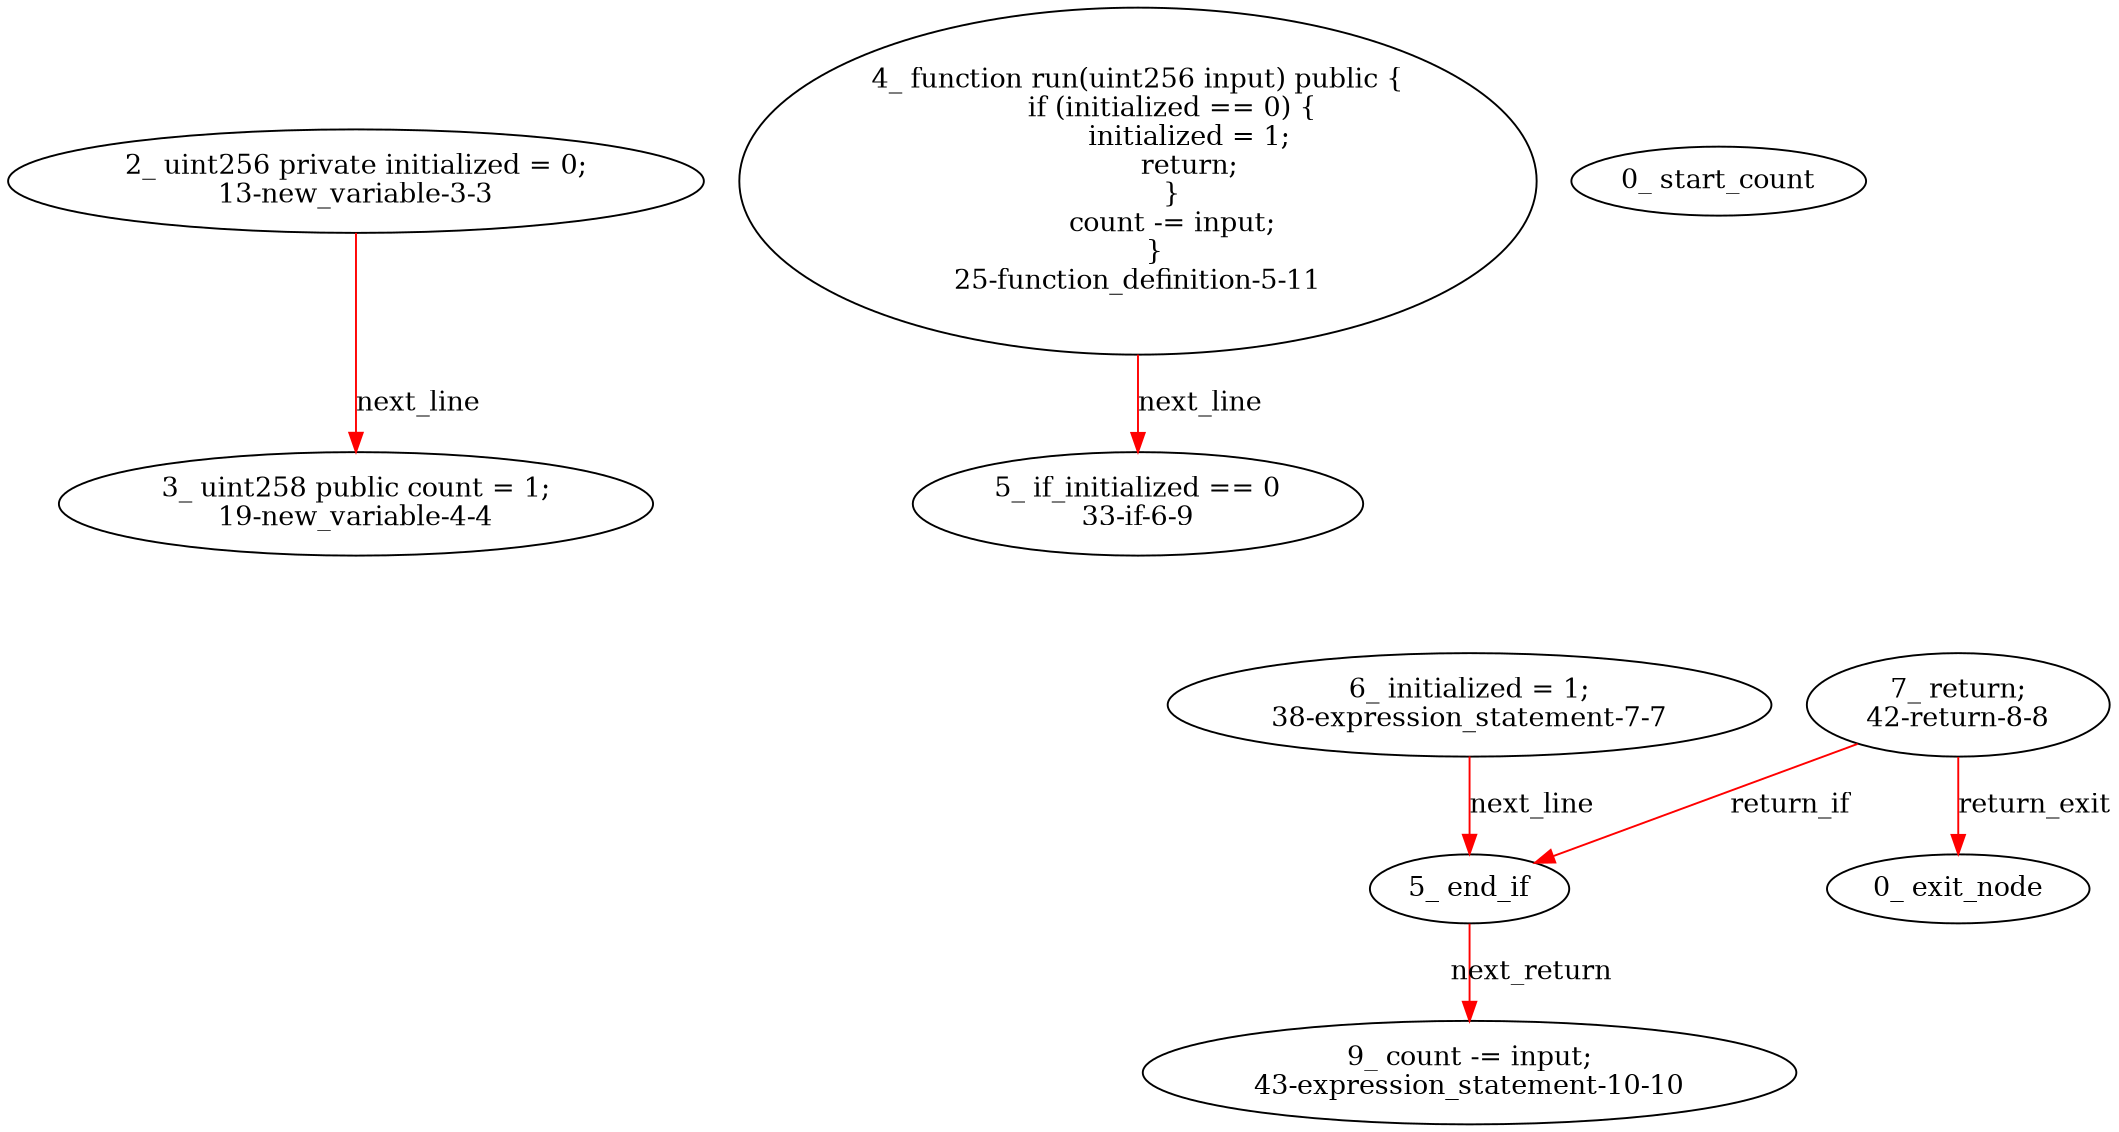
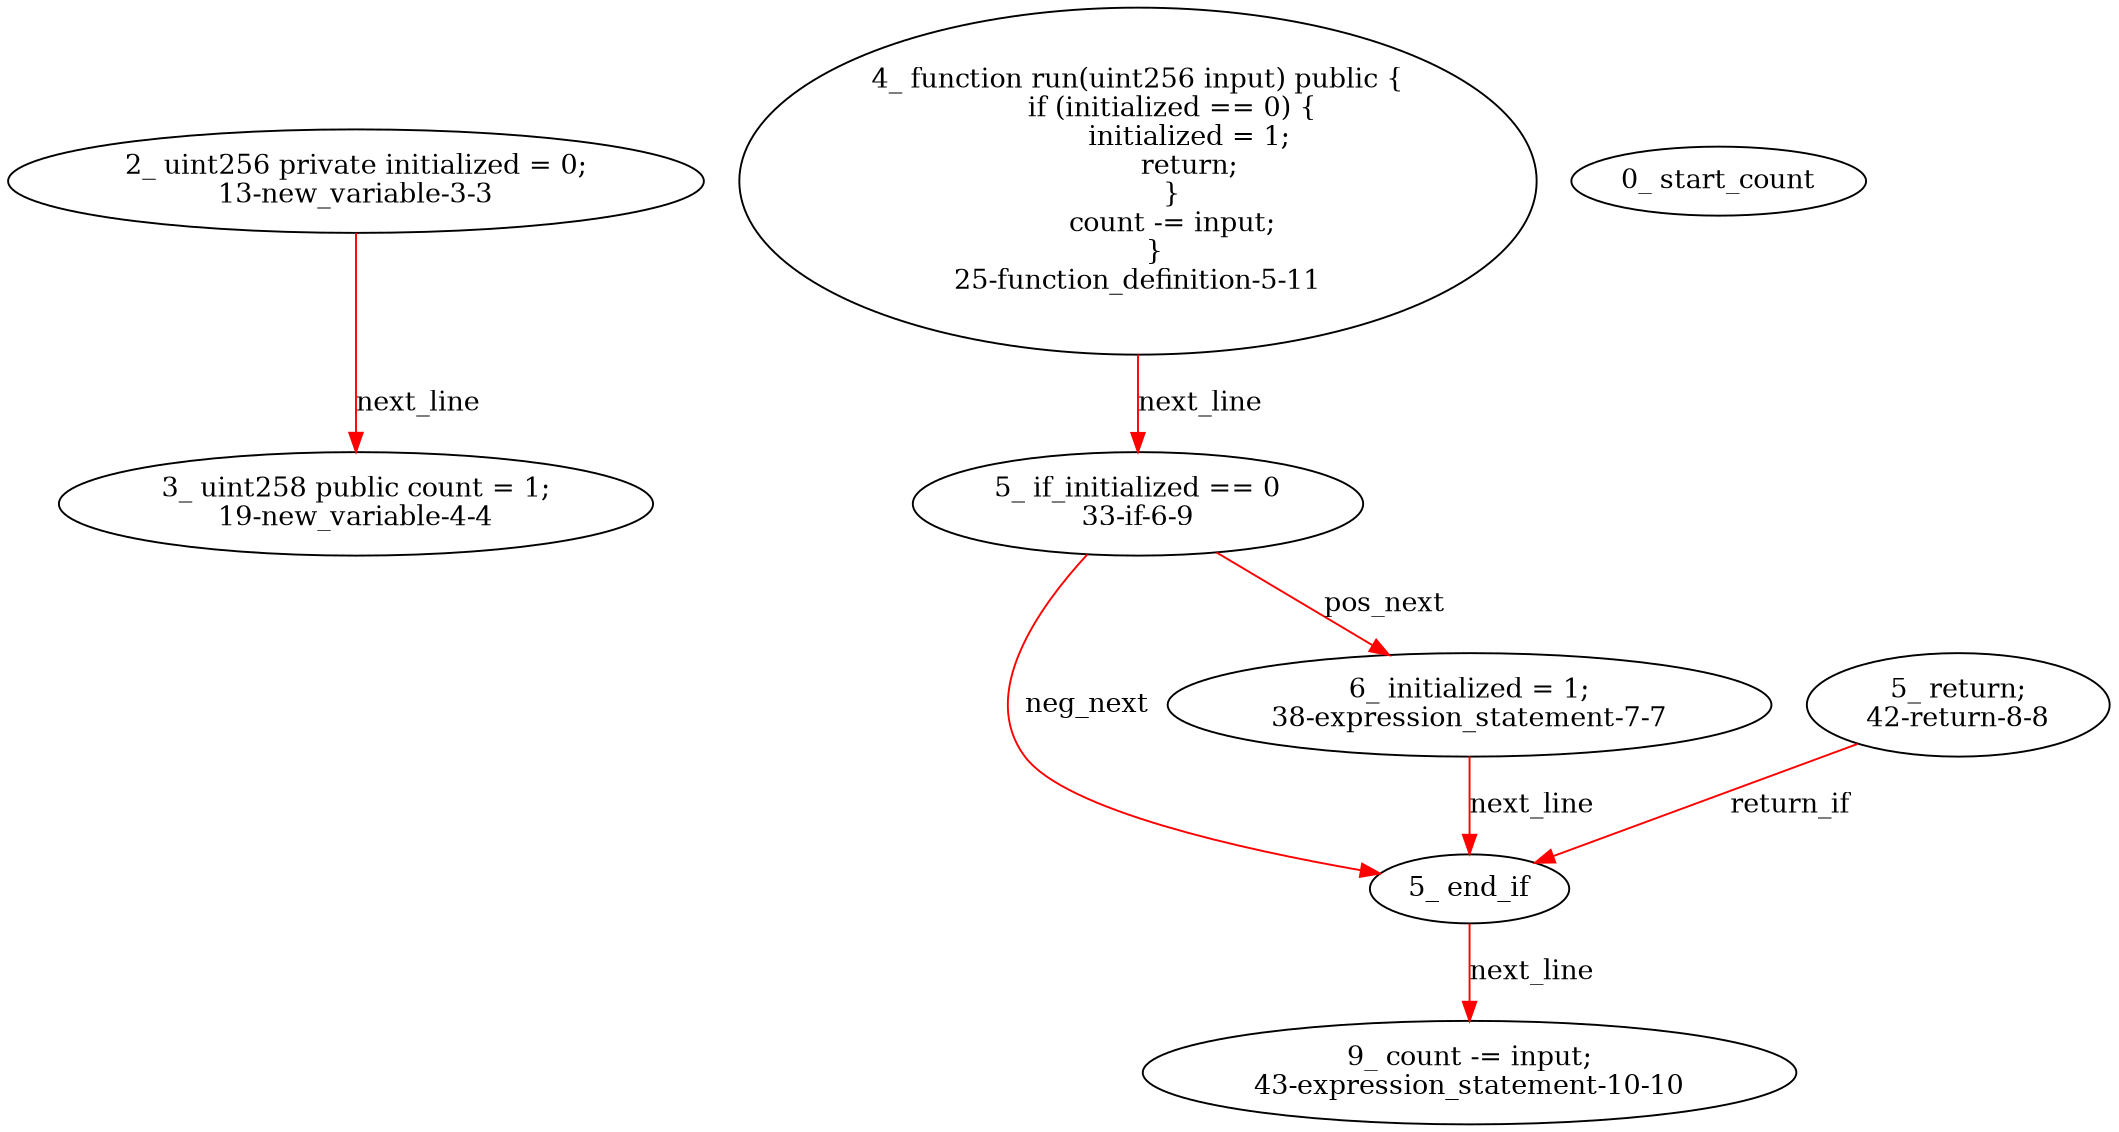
none -> (1294, 599)
(1958, 705) -> (1958, 705)
none -> (1078, 794)
(1958, 889) -> none
(1532, 972) -> (1532, 972)
